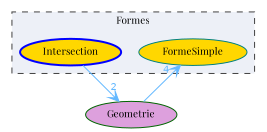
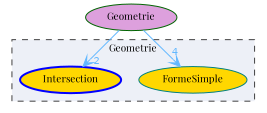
(133, 21) -> (133, 49)
(97, 80) -> (103, 46)
